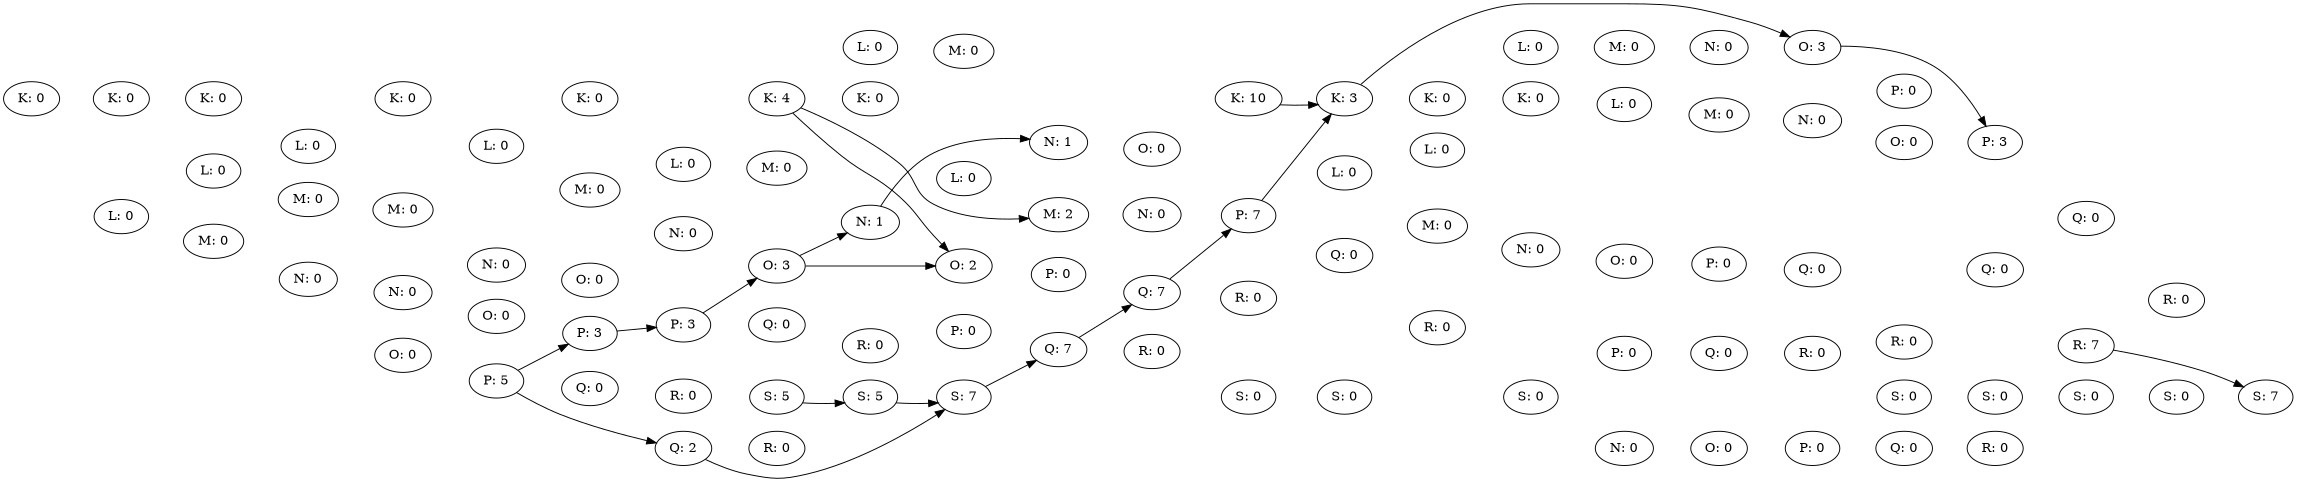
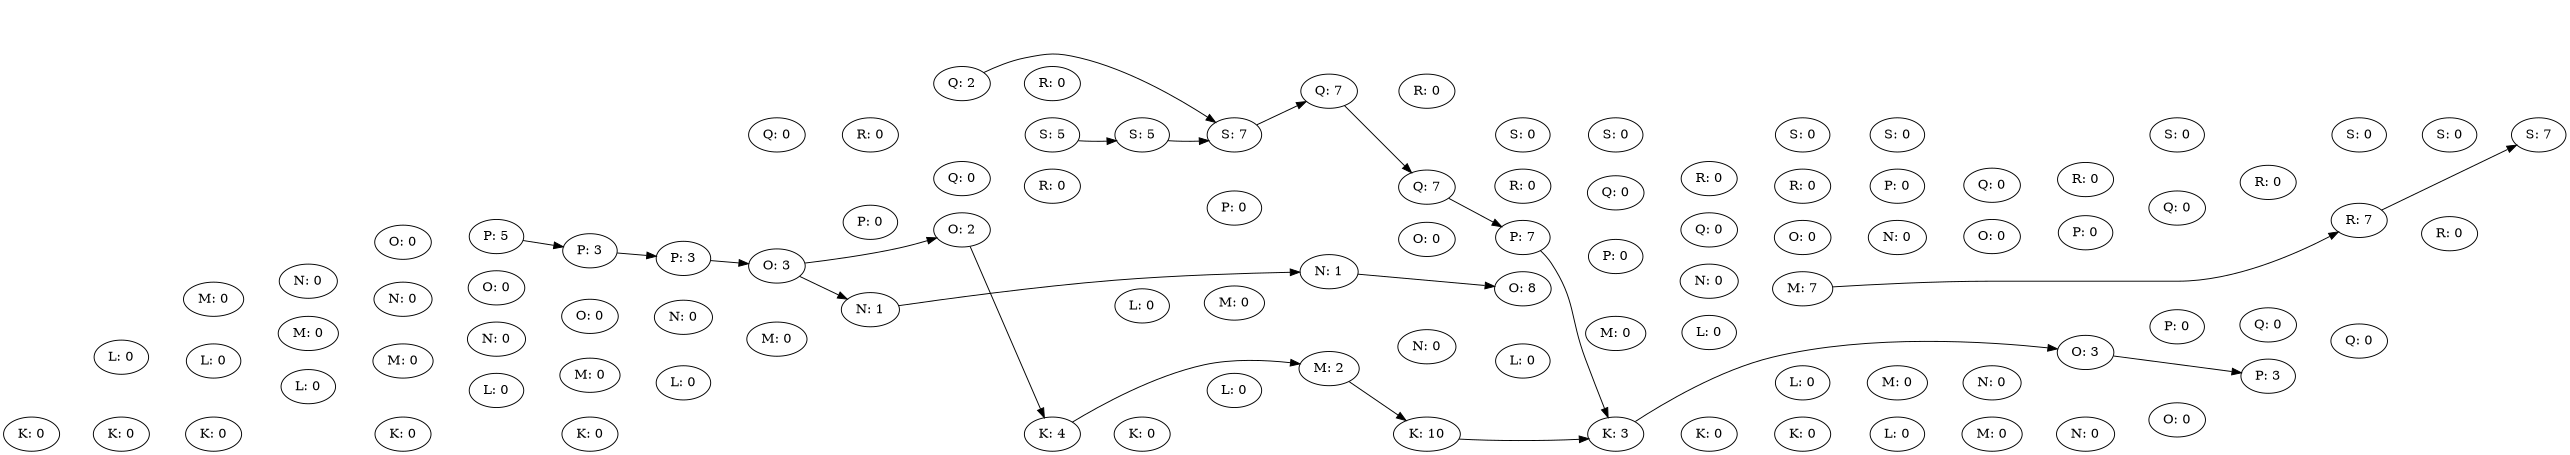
(870, 175) -> (1005, 328)
none -> (1523, 289)
none -> (1803, 289)
none -> (1374, 398)
(580, 422) -> none
